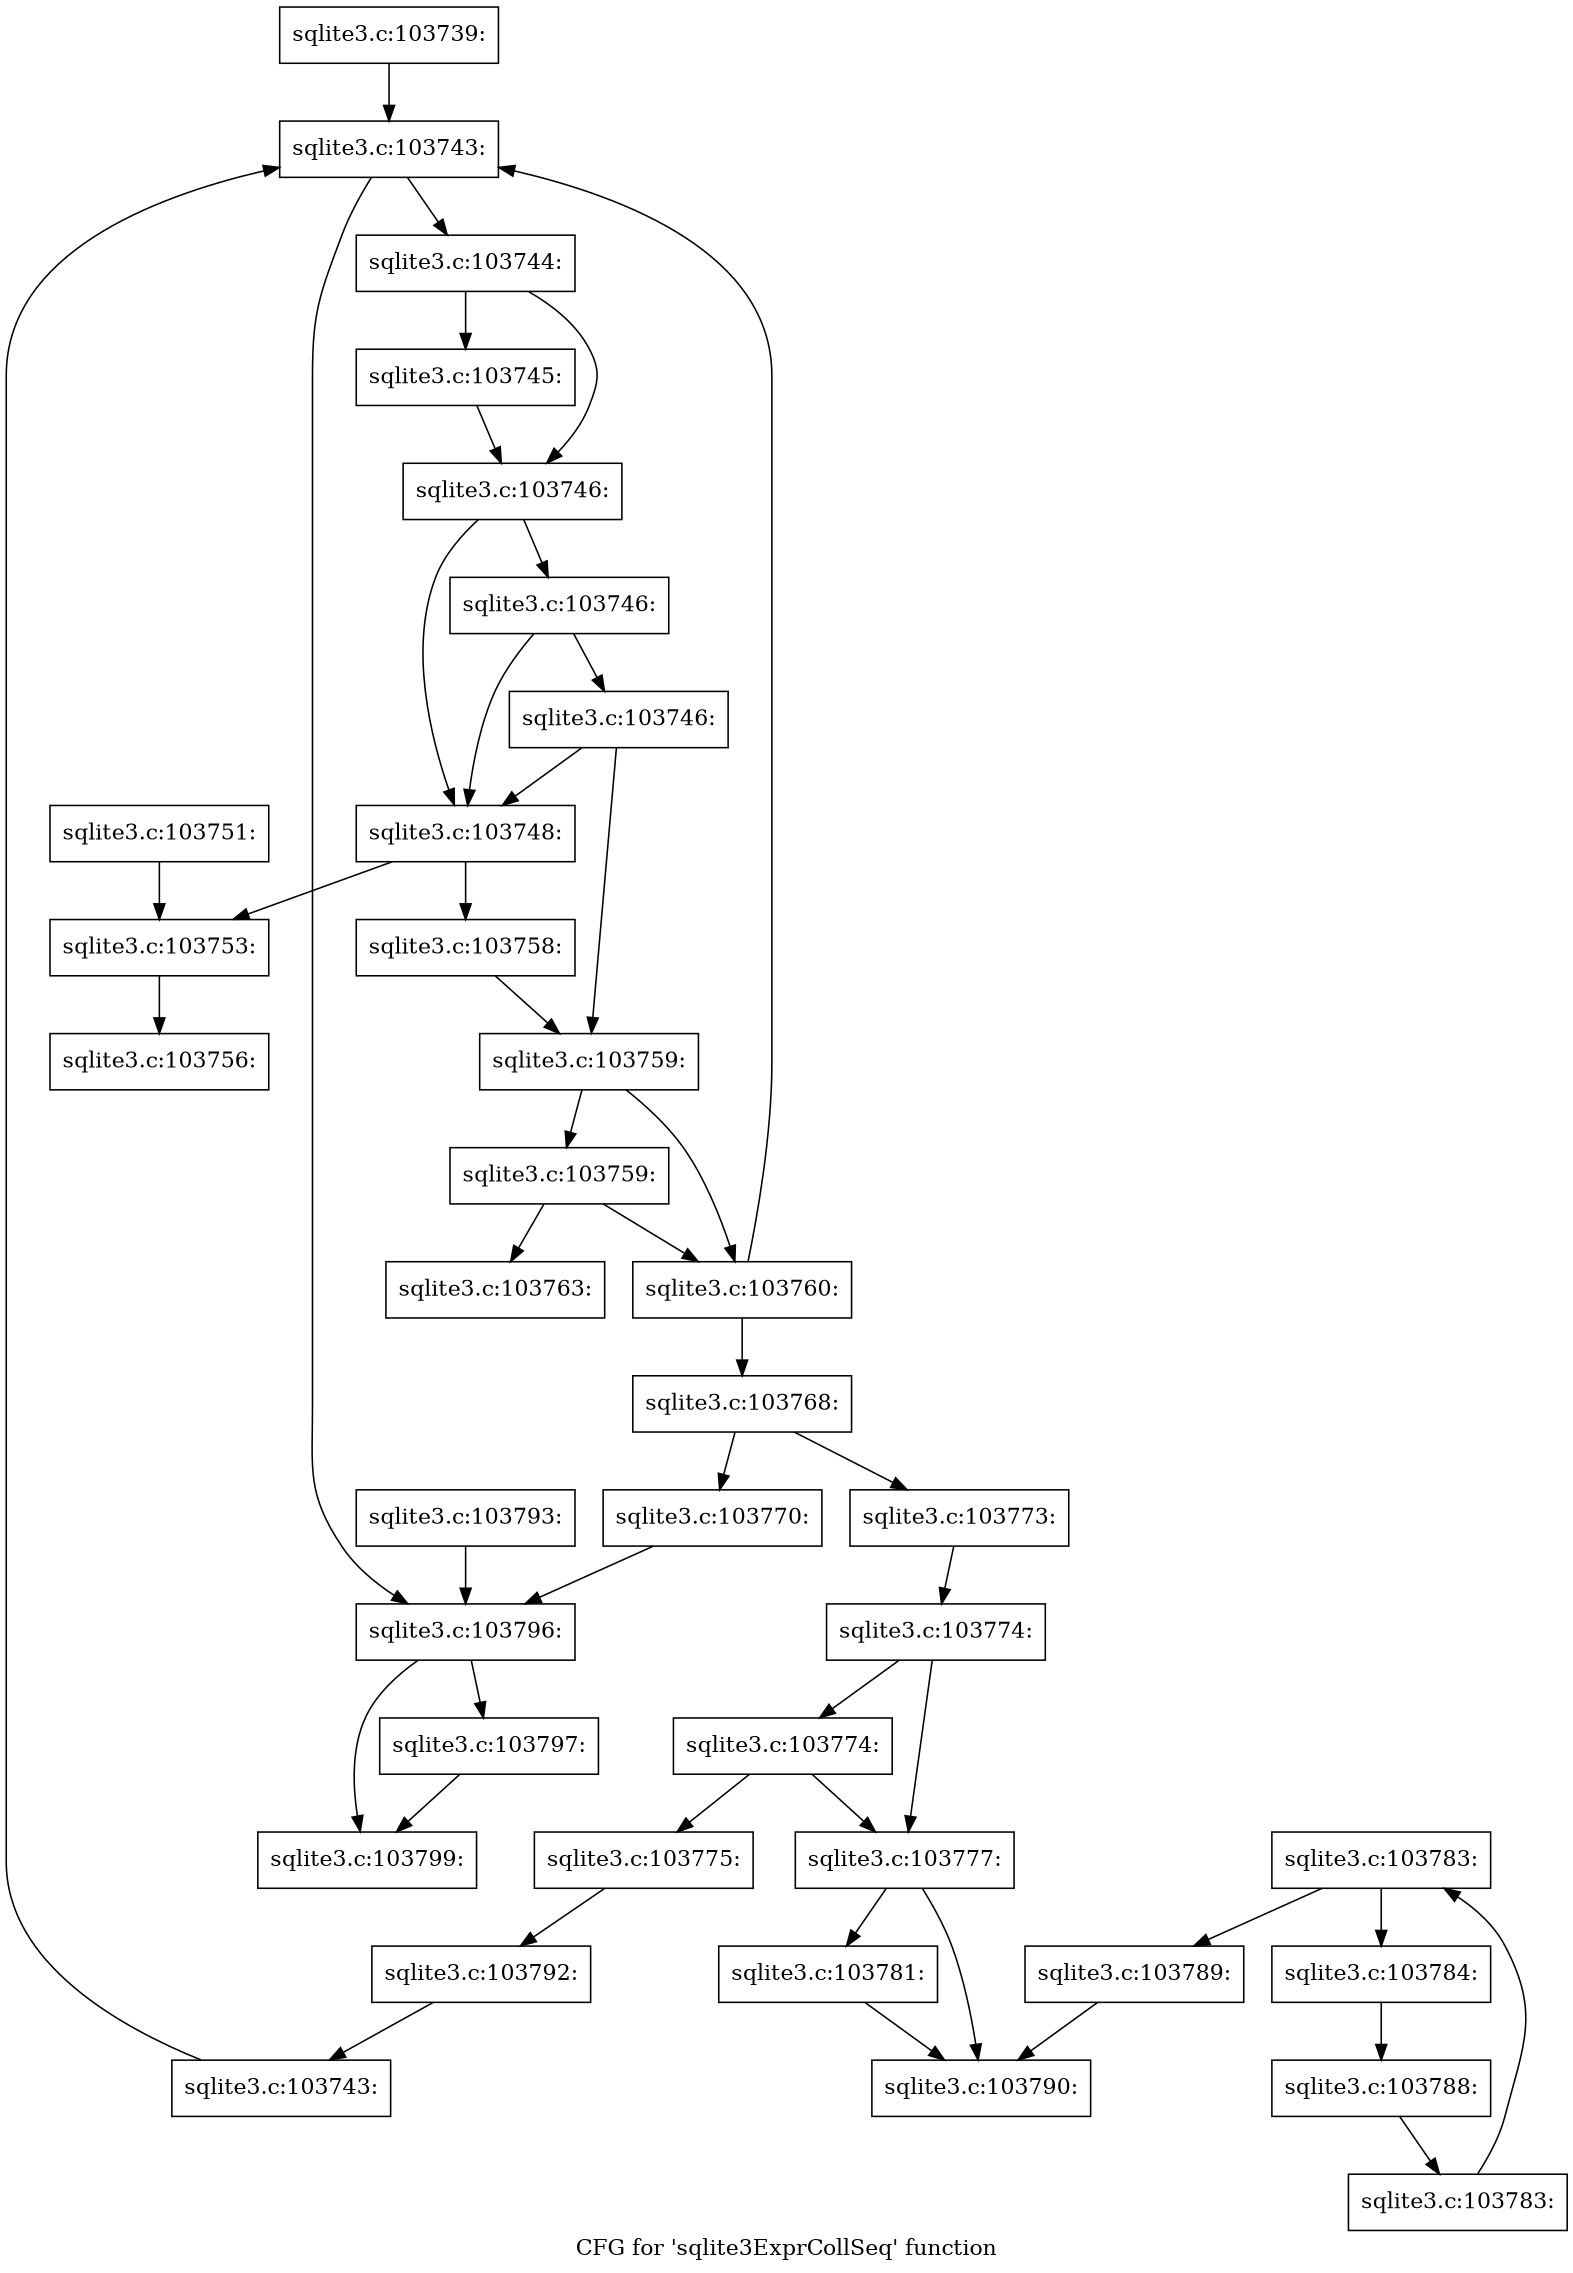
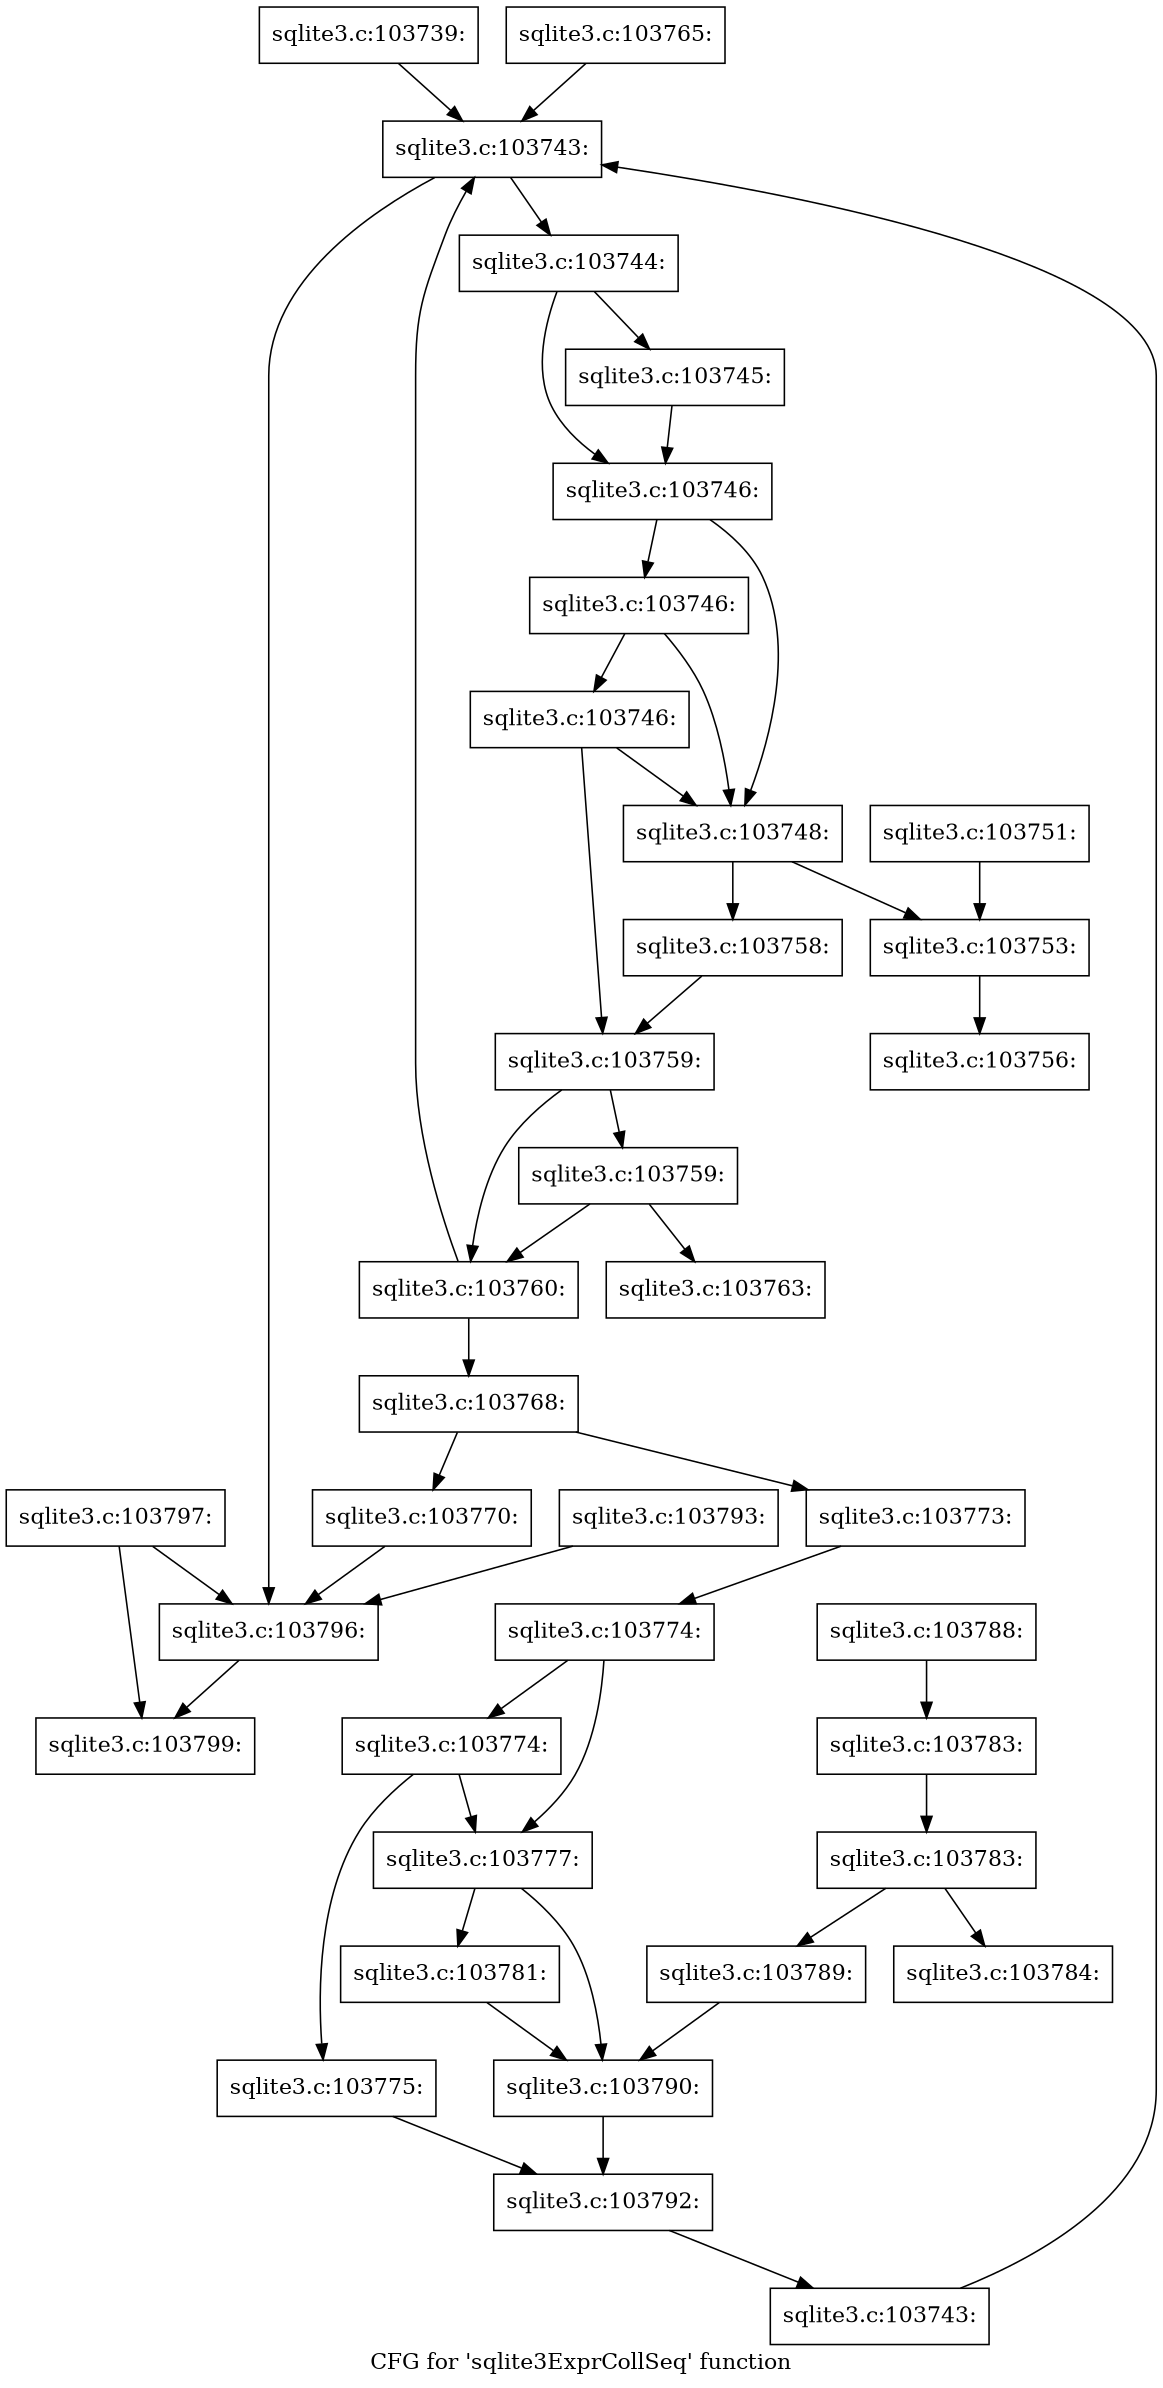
none -> (616, 35)
(476, 1681) -> (186, 1570)
(1381, 2024) -> none
none -> (603, 2138)
